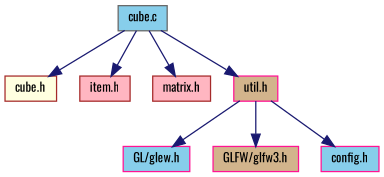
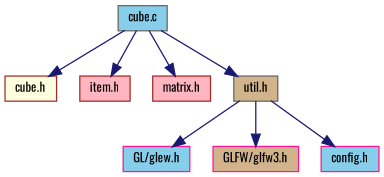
(256, 89) -> (256, 89)
